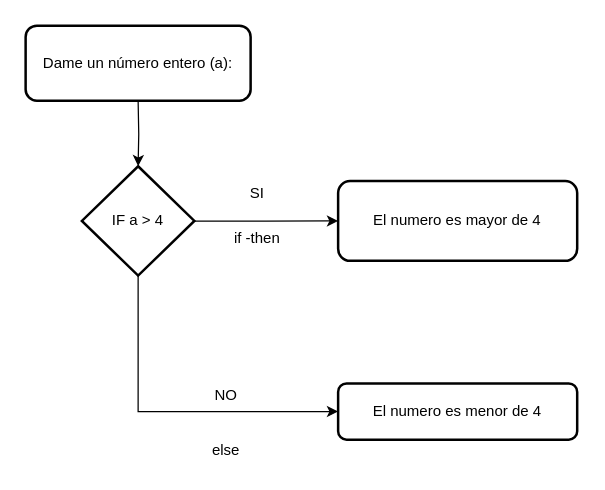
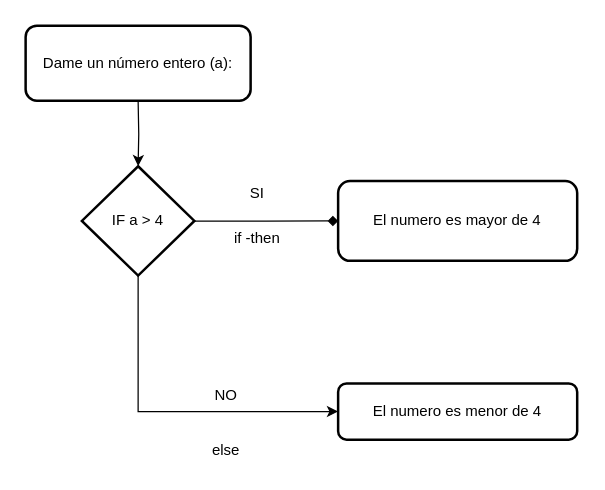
(328, 221) -> (327, 221)
